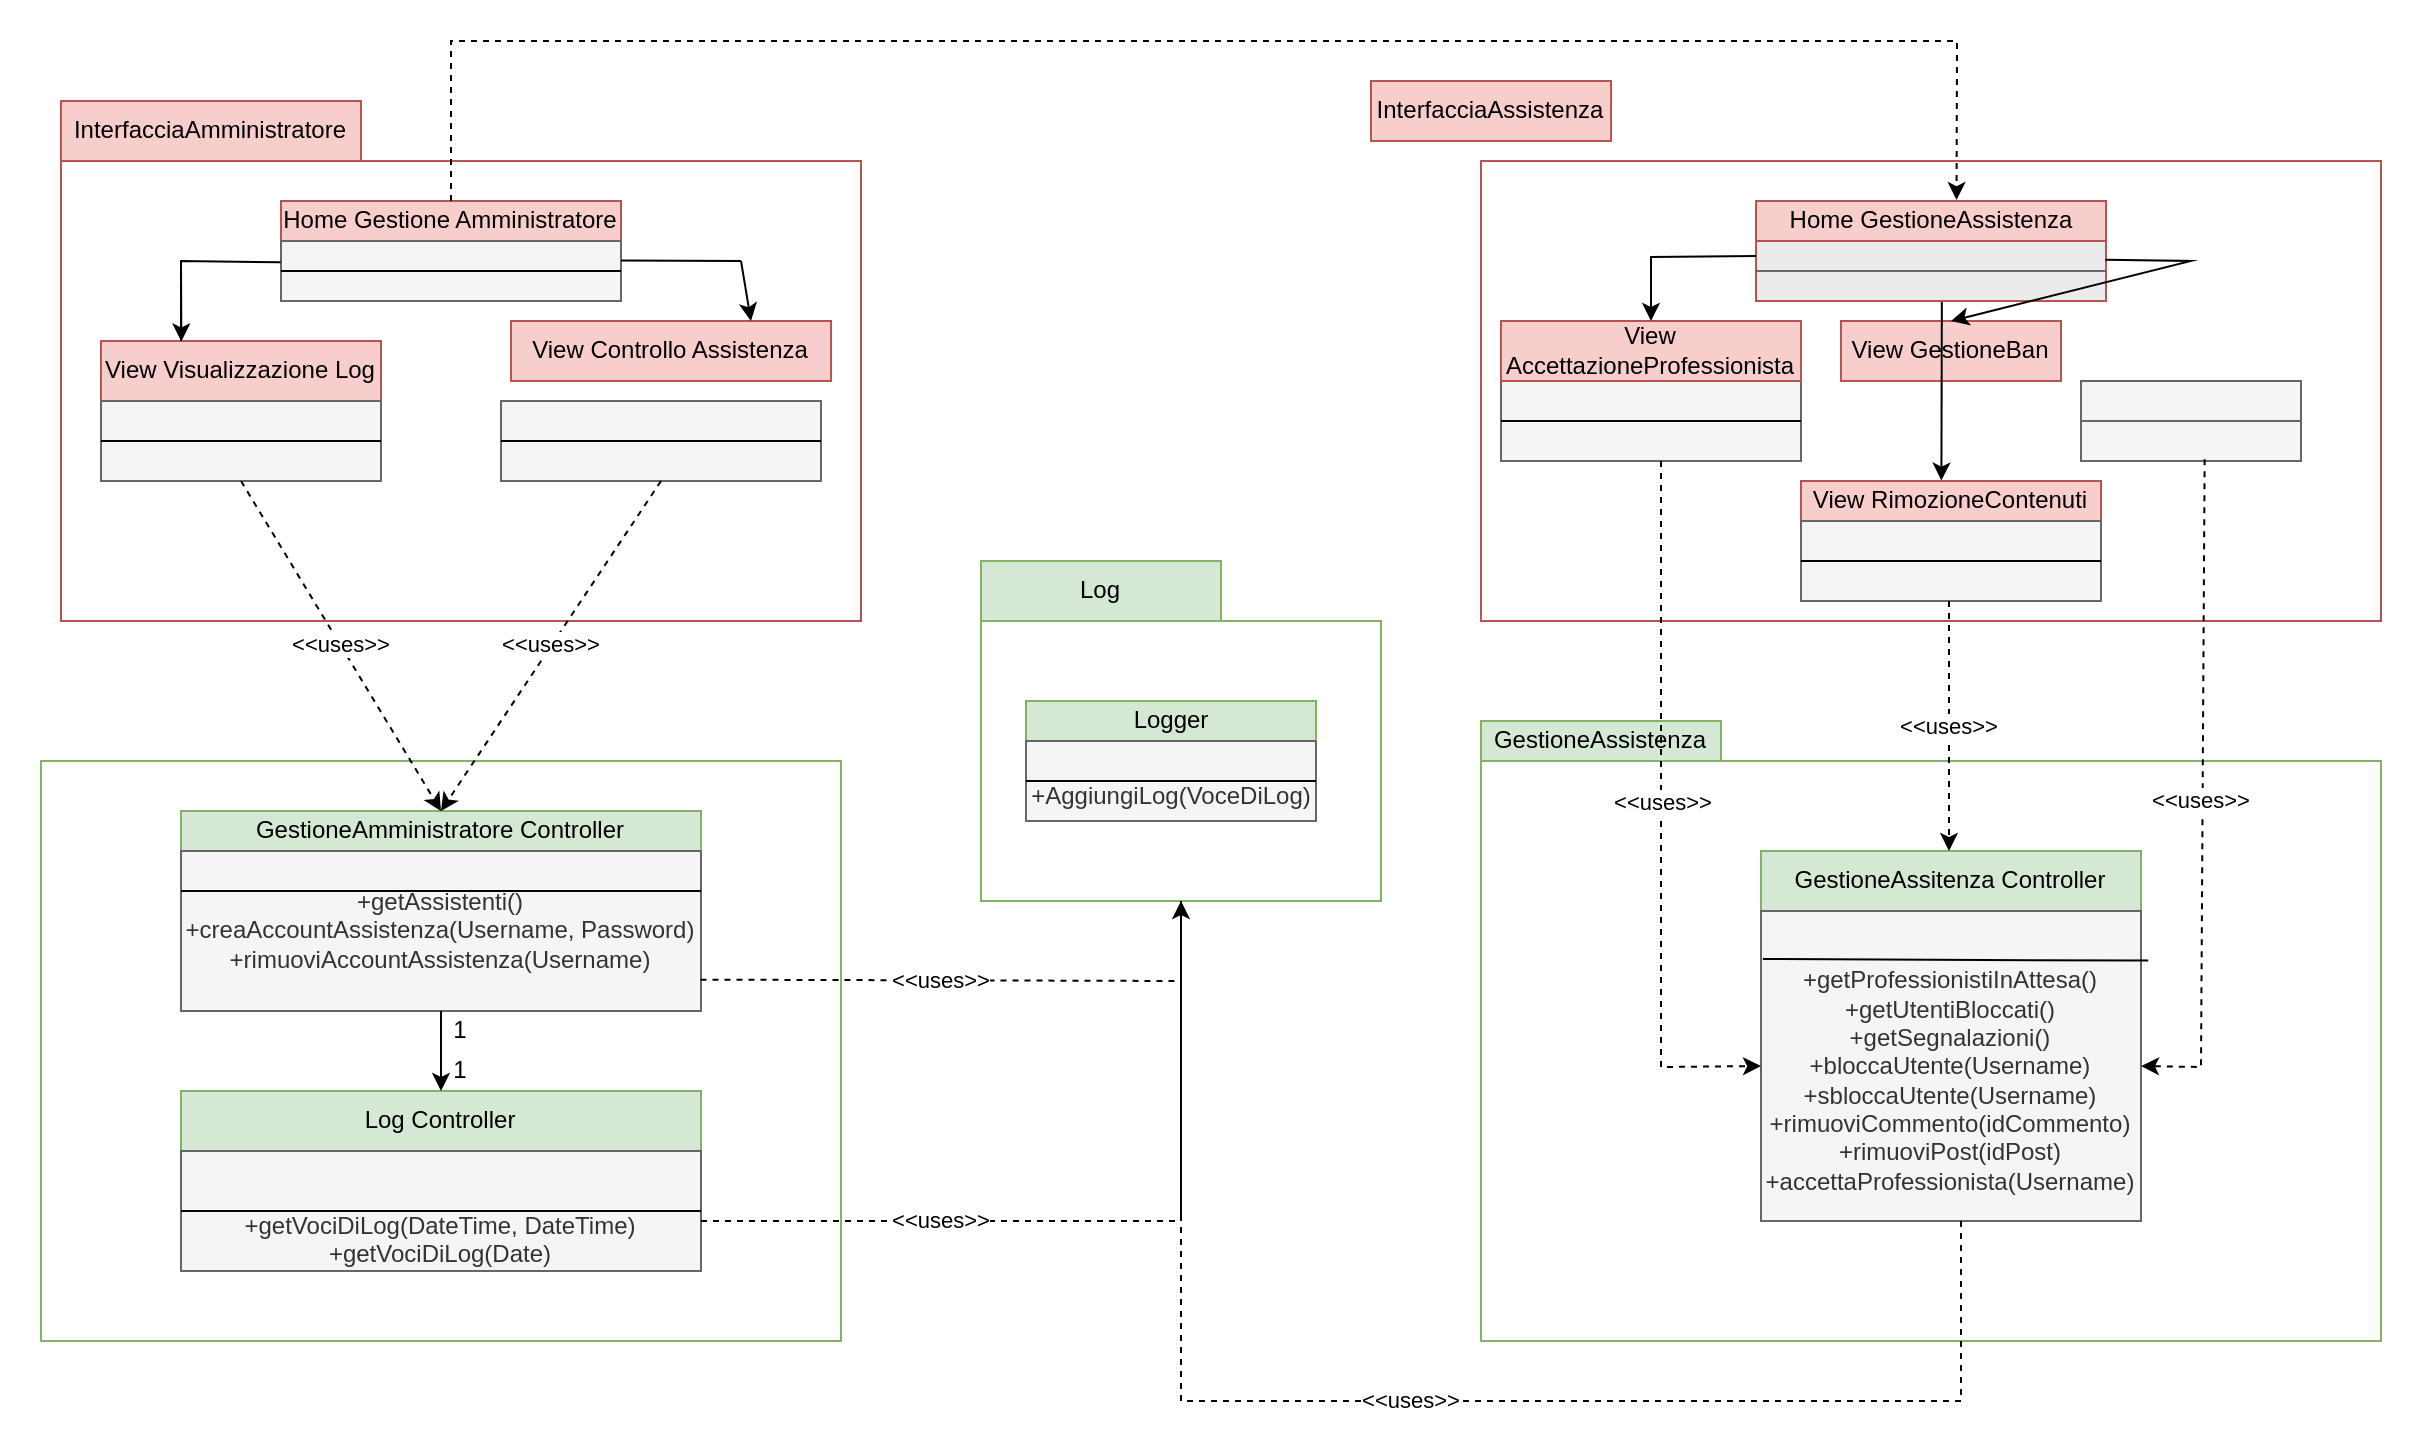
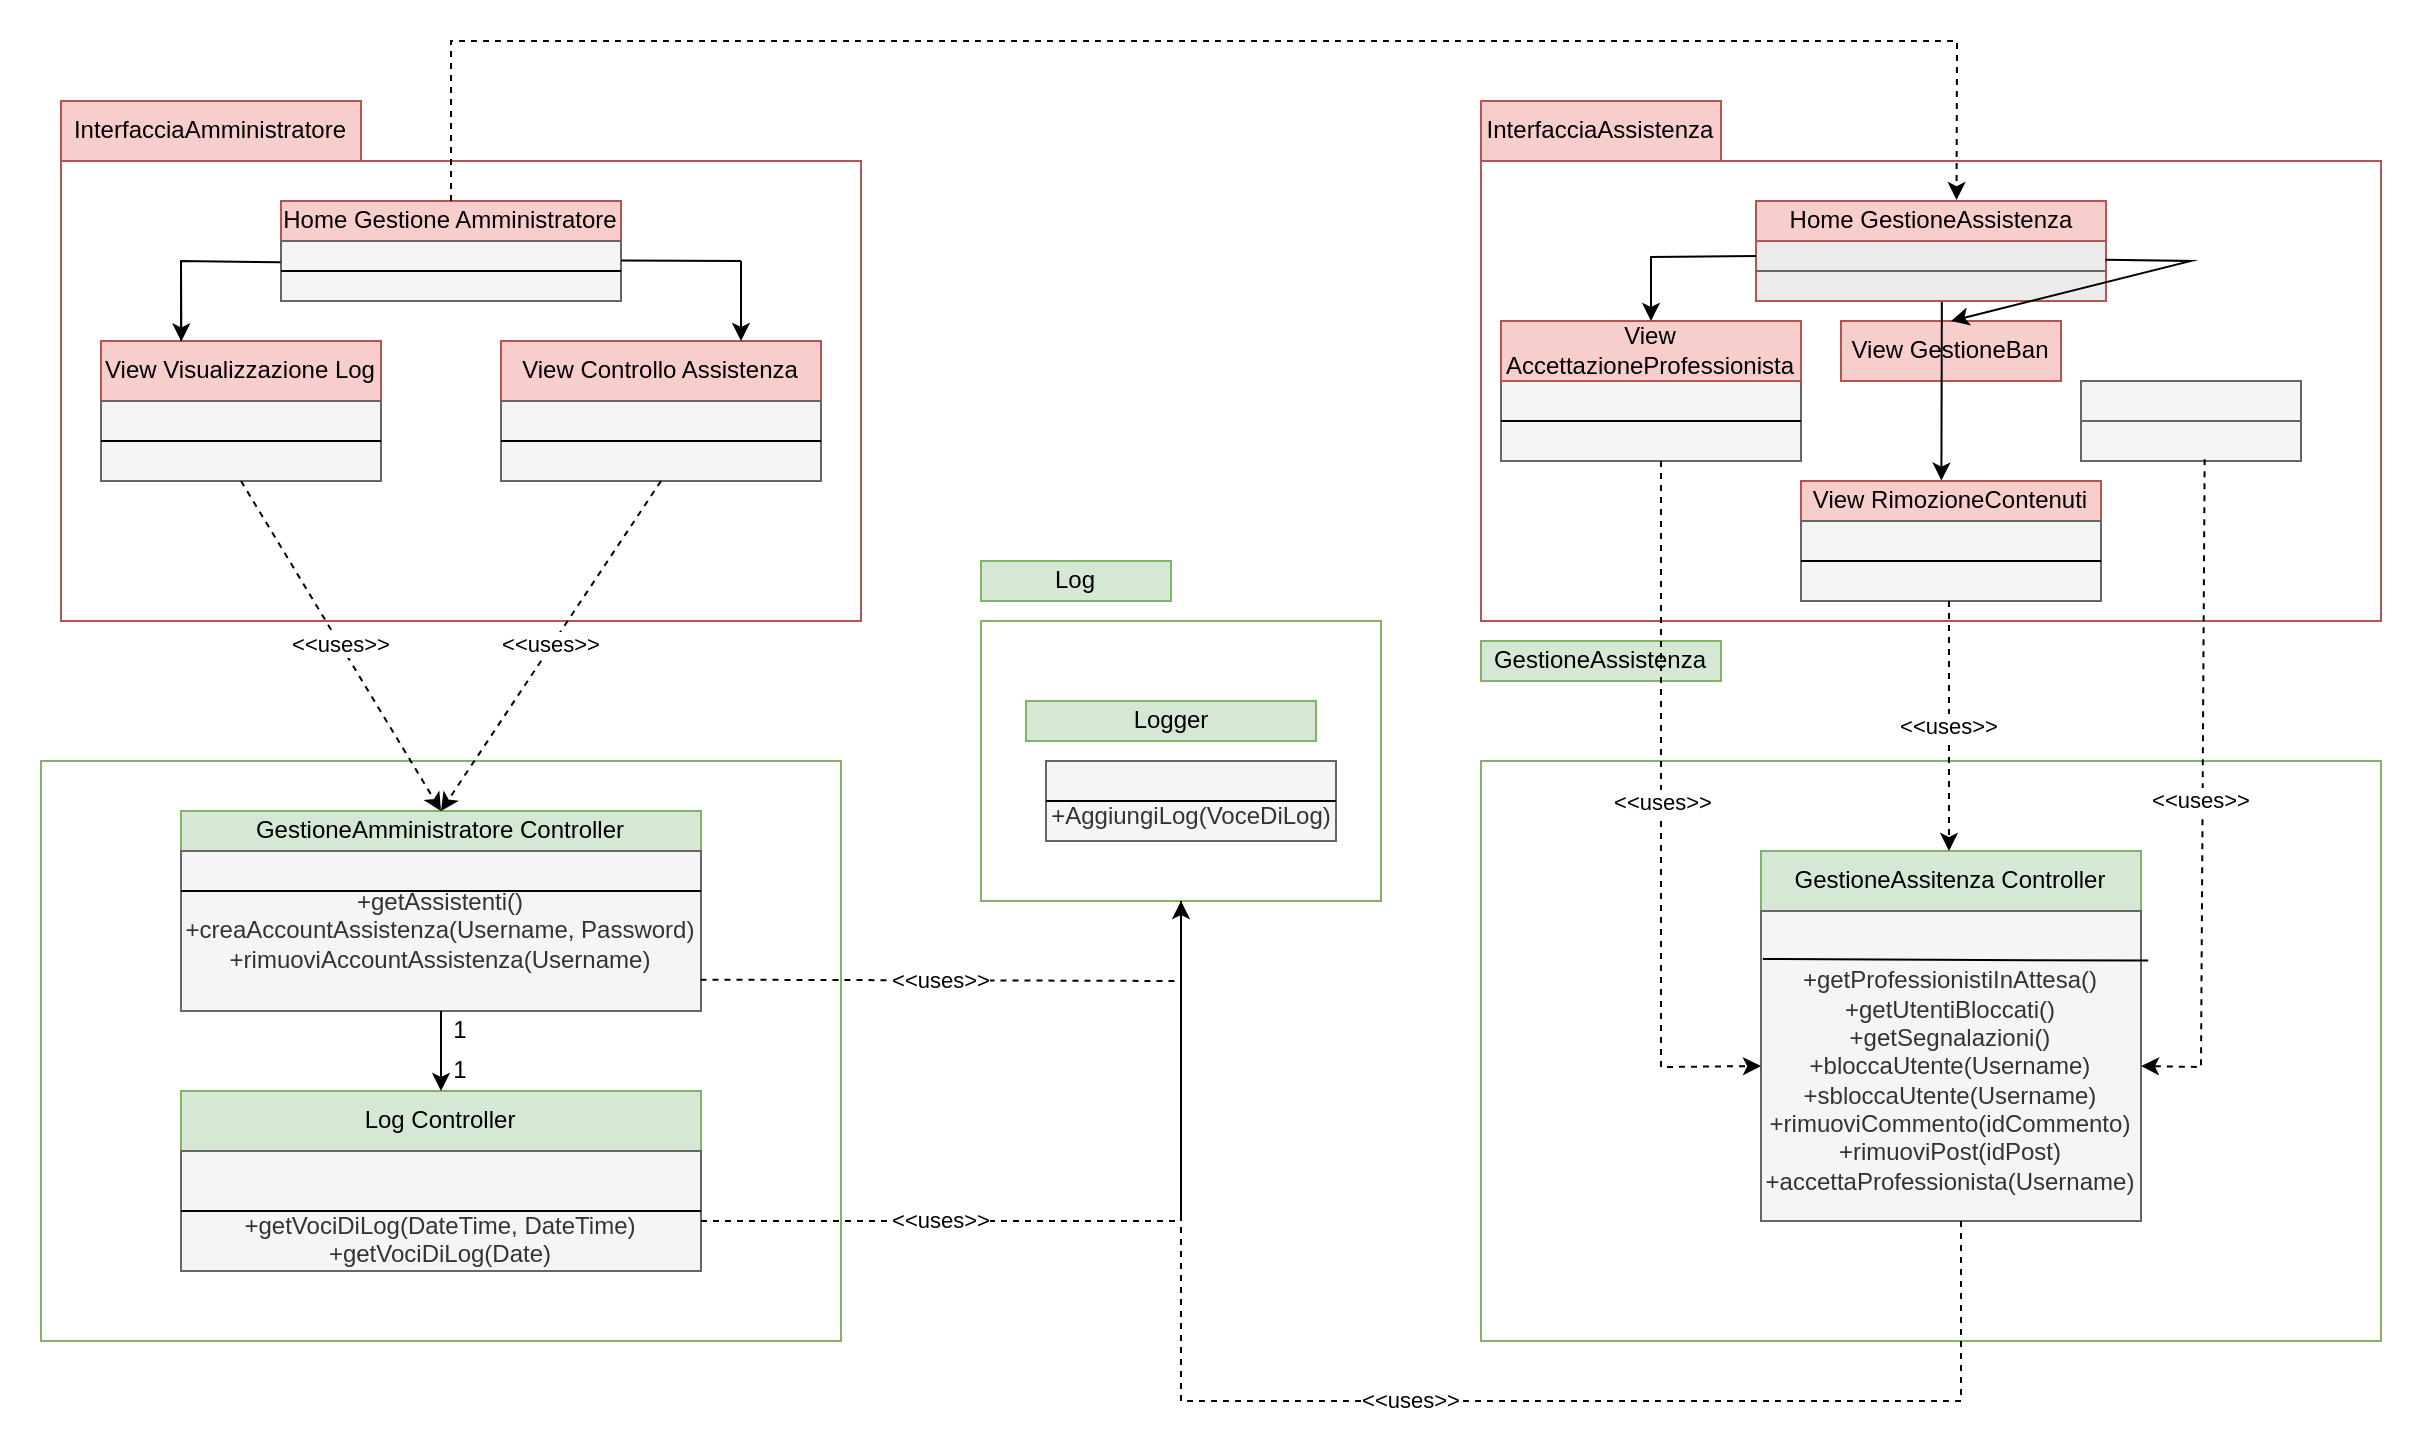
(1491, 111) -> (1601, 131)
(671, 351) -> (661, 371)
(1101, 591) -> (1076, 581)
(1601, 741) -> (1601, 661)
(1171, 781) -> (1191, 801)
